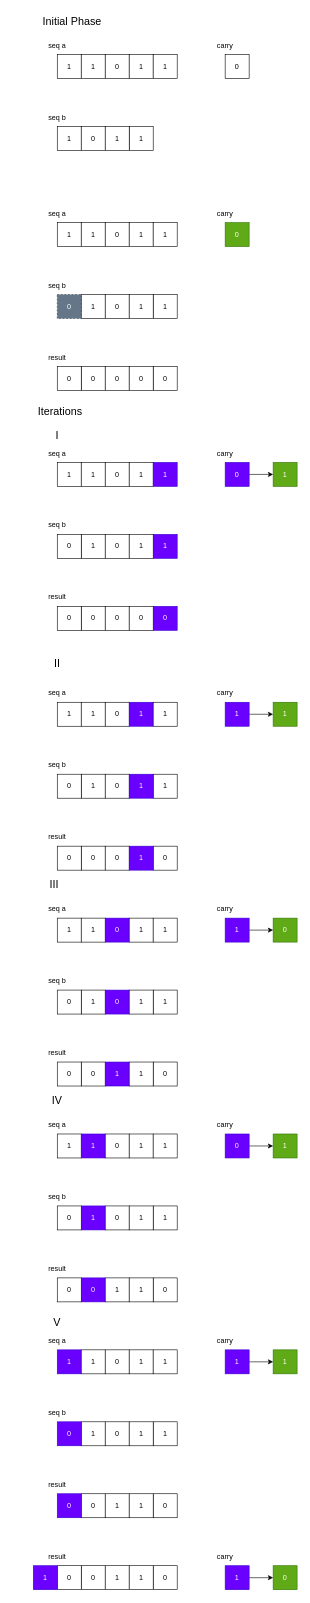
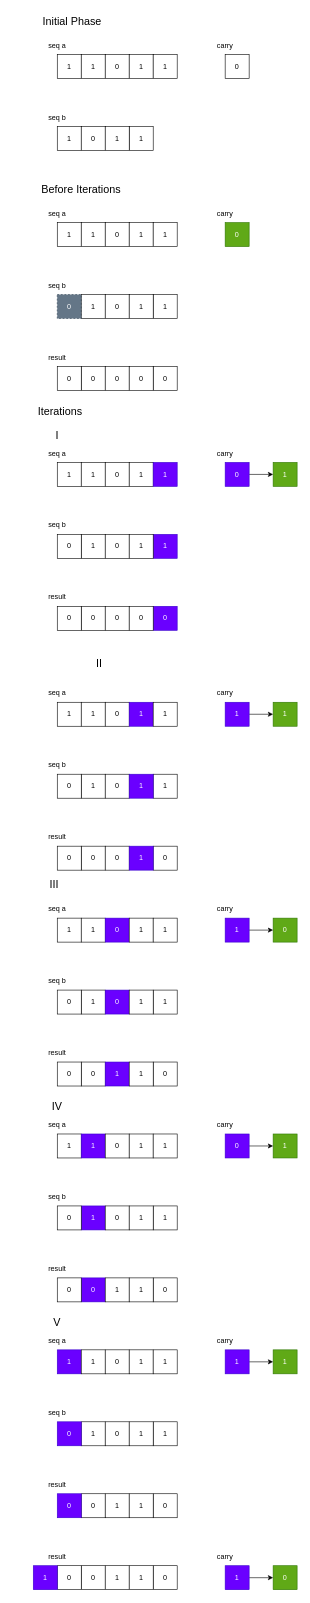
none -> (81, 189)
(57, 663) -> (99, 663)
(57, 1101) -> (57, 1107)
